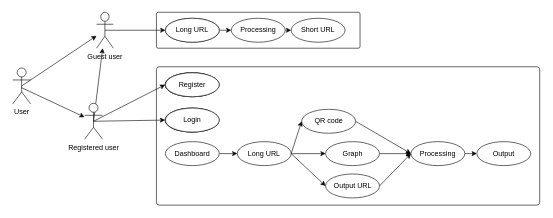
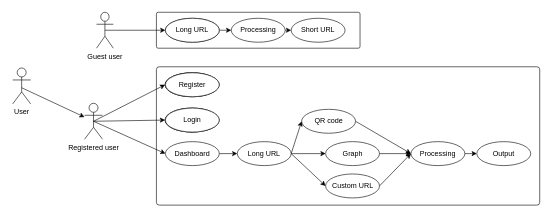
(58, 62) -> none
(99, 76) -> (130, 138)
(353, 186) -> (353, 186)
